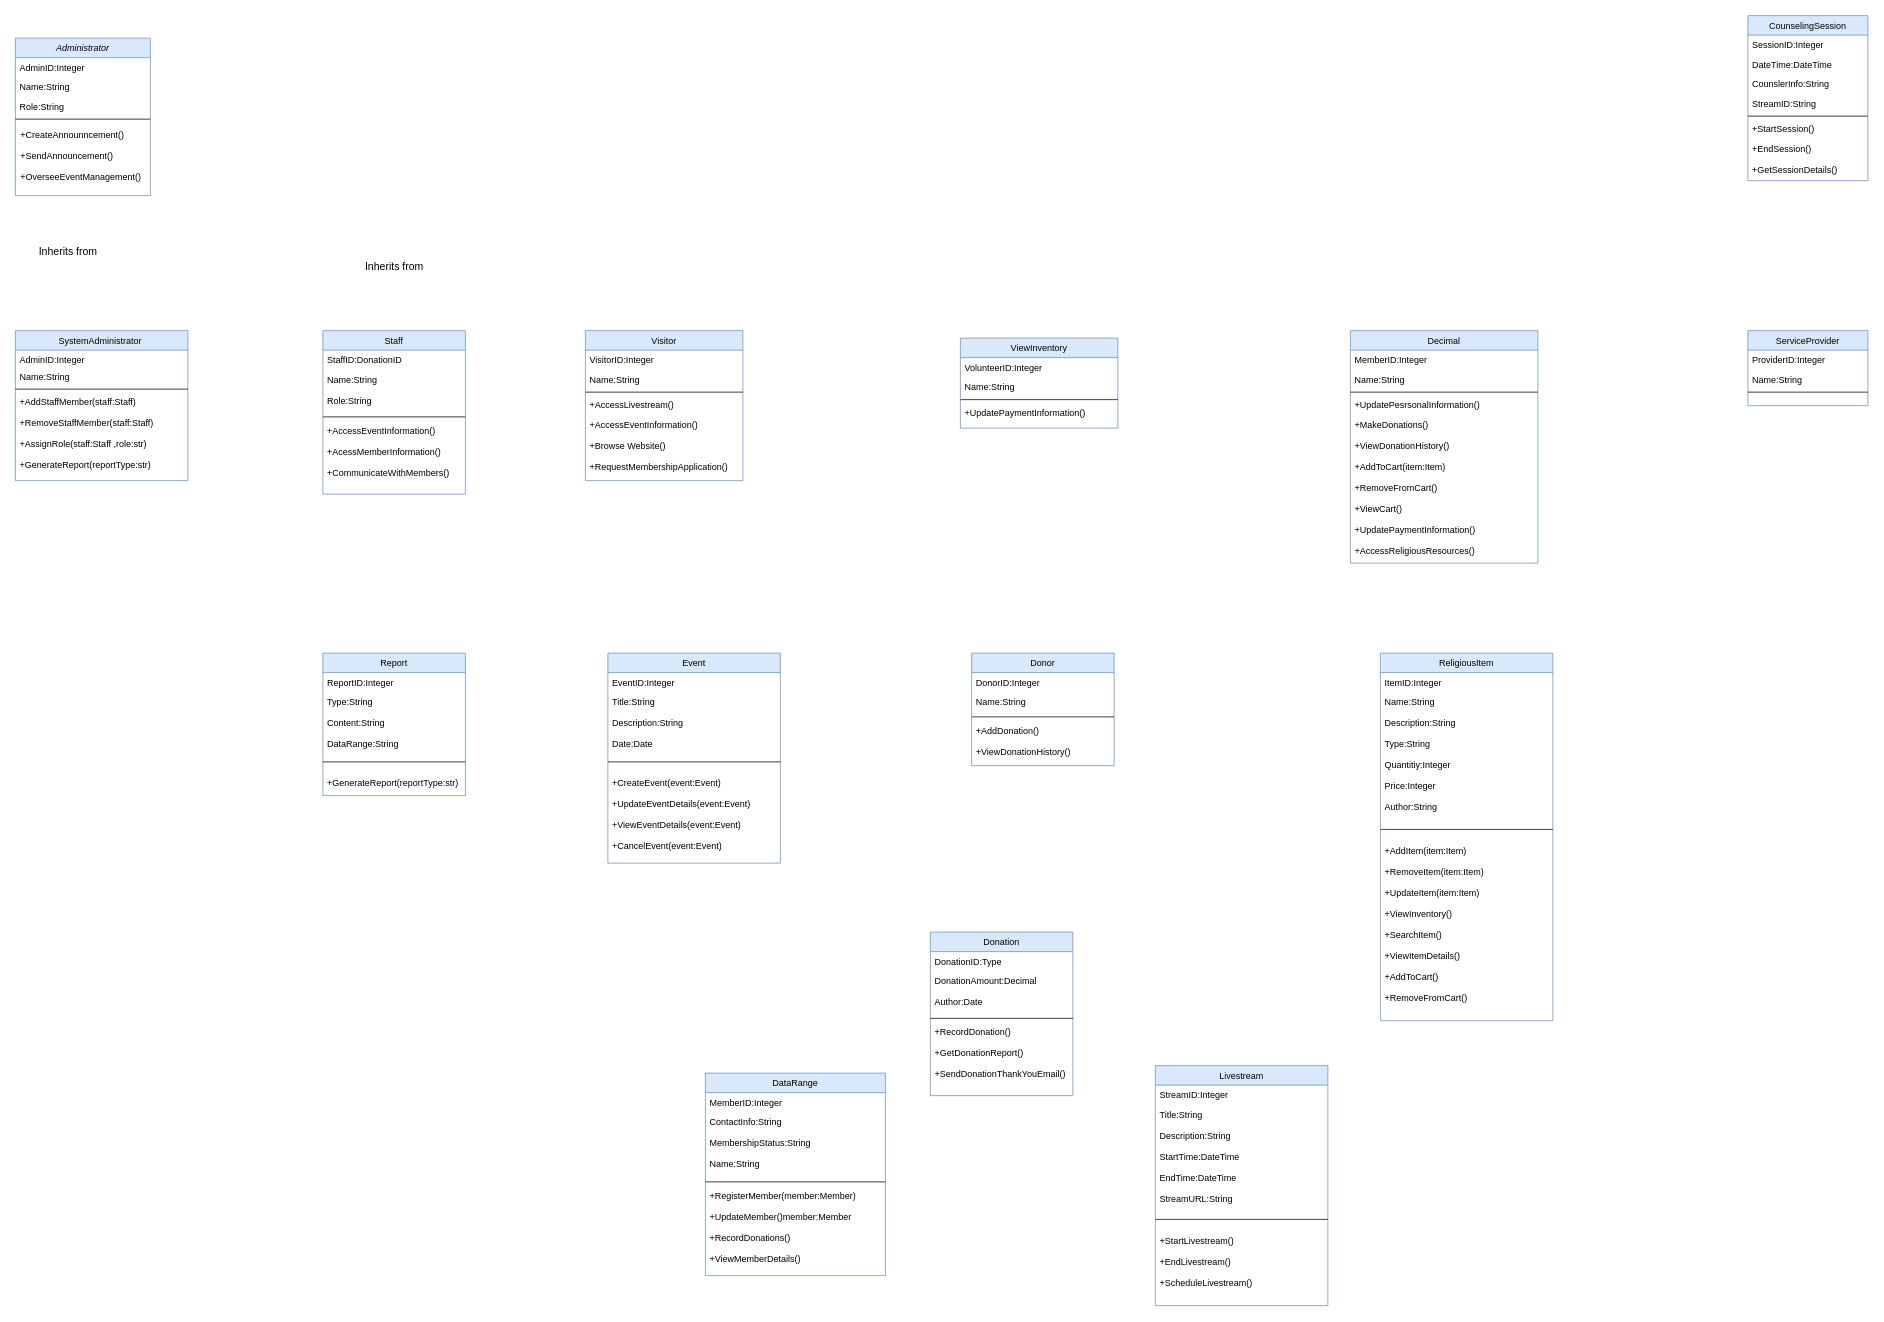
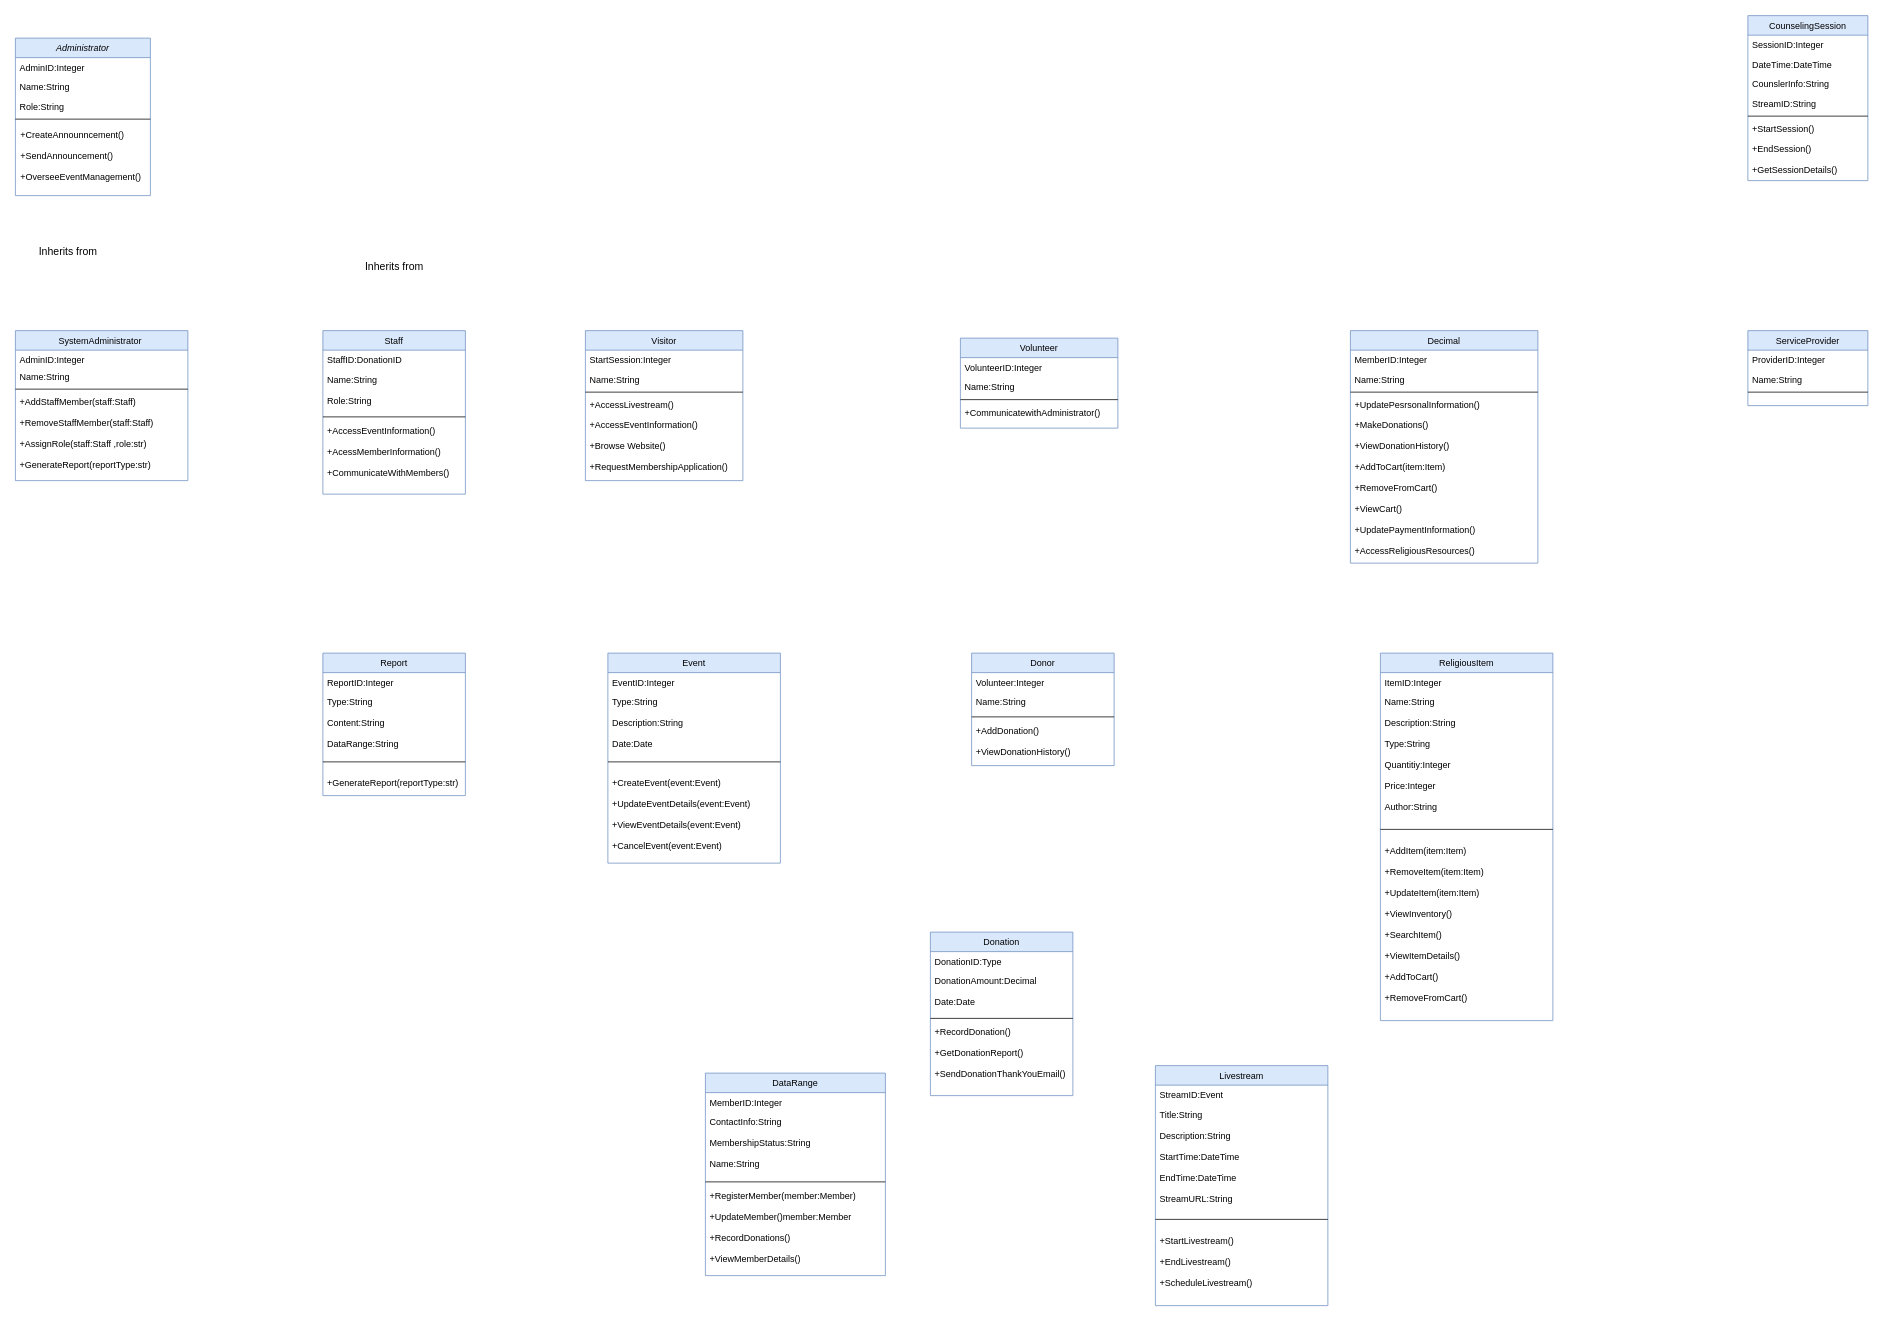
(1039, 348) -> (1039, 348)
(629, 360) -> (638, 360)
(1031, 413) -> (1038, 413)
(1012, 683) -> (1016, 683)
(638, 702) -> (637, 702)
(985, 981) -> (985, 981)
(1199, 1095) -> (1194, 1095)
